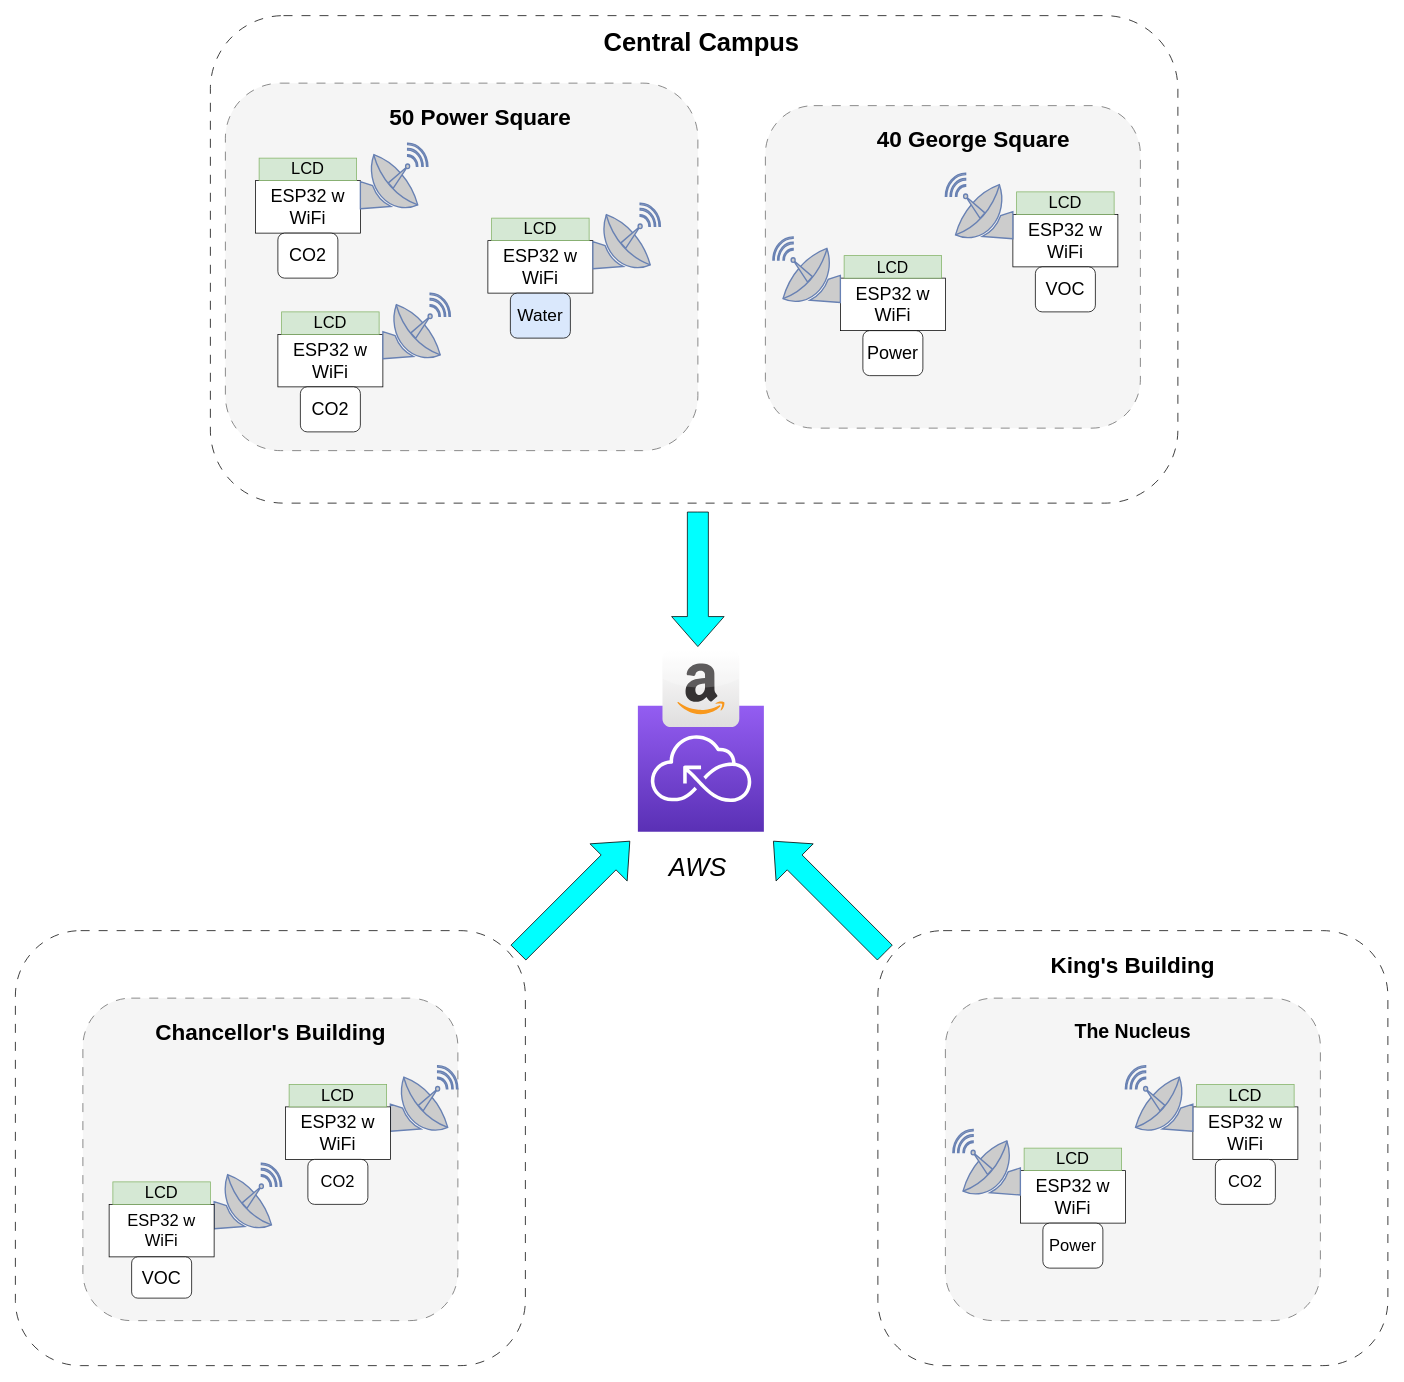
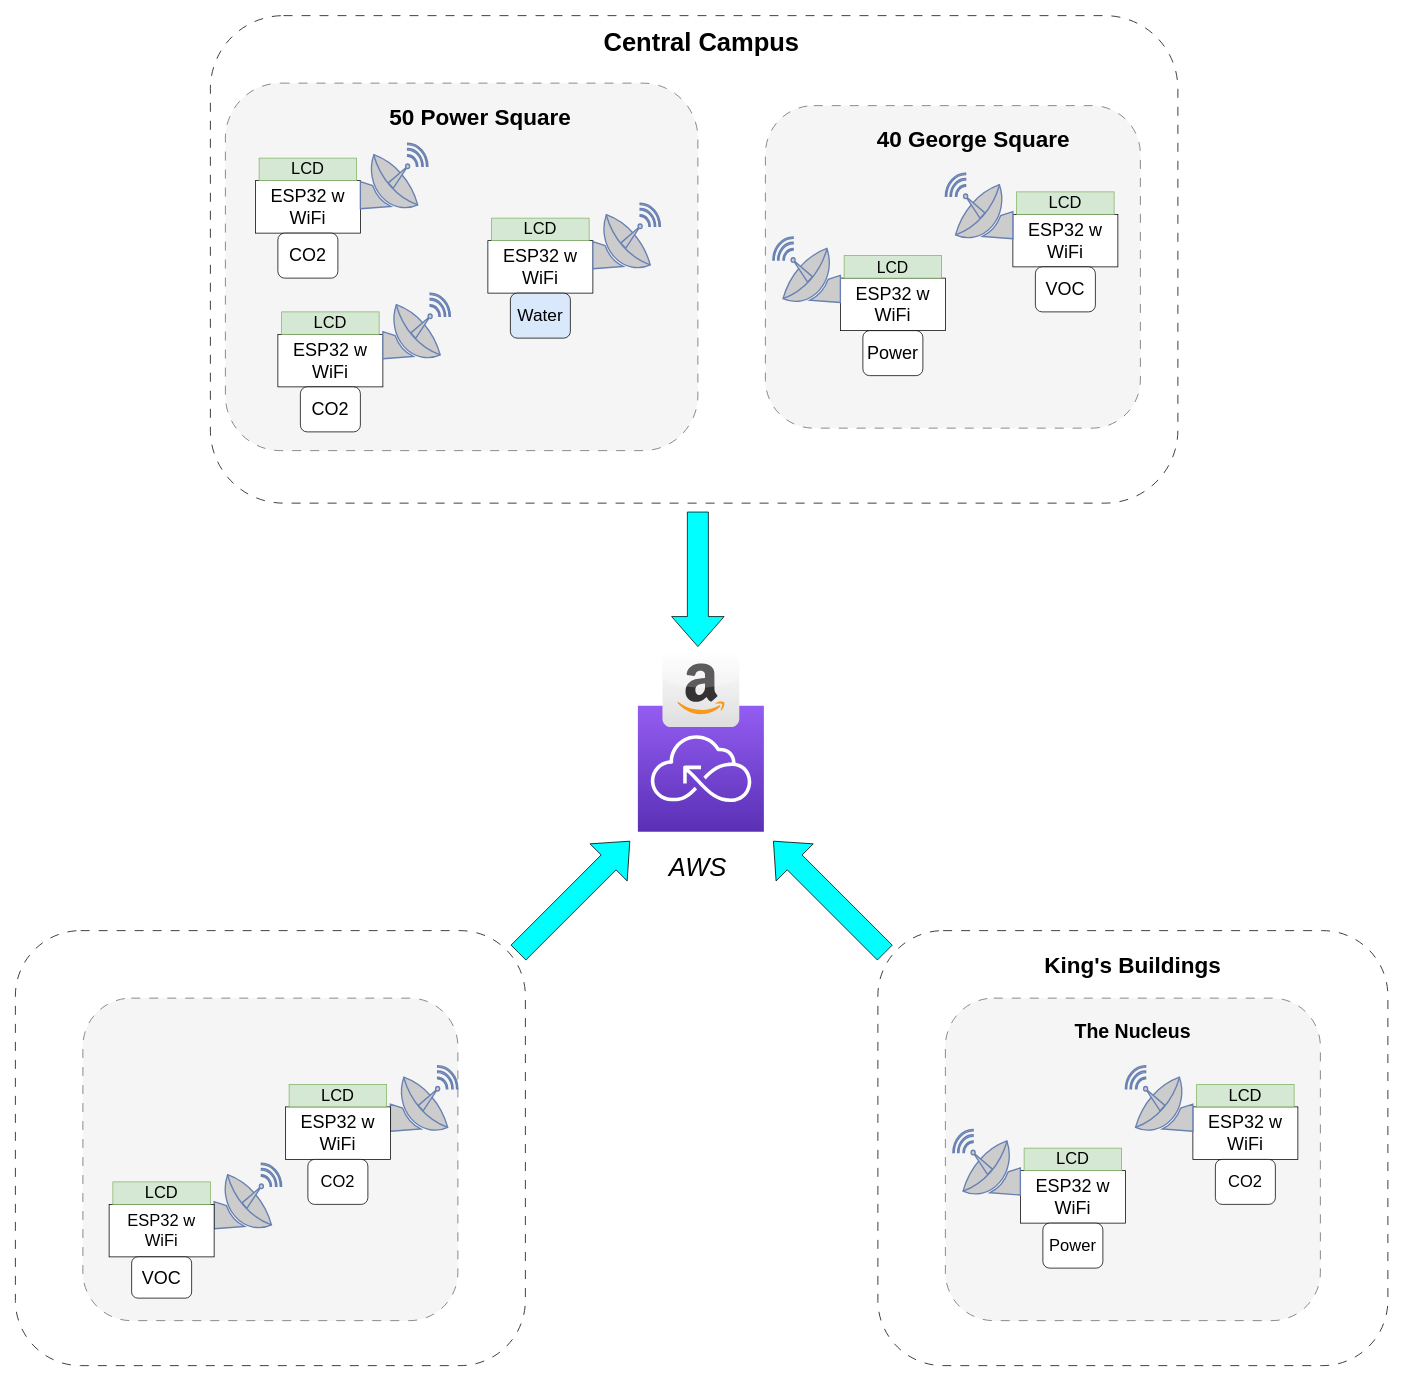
(1133, 964) -> (1133, 964)
(270, 1032) -> none
